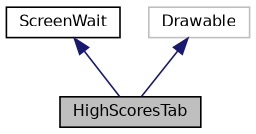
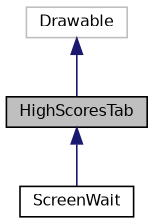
(102, 74) -> (77, 165)
